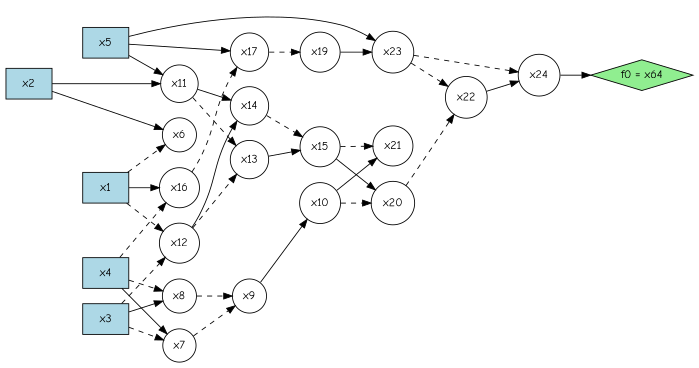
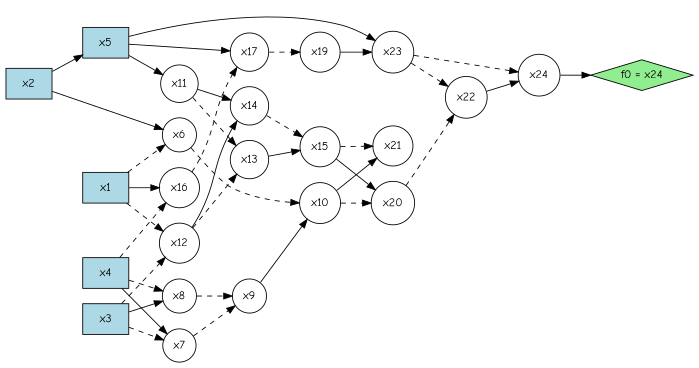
(642, 75) -> (642, 75)
(102, 84) -> (64, 65)
none -> (233, 188)
